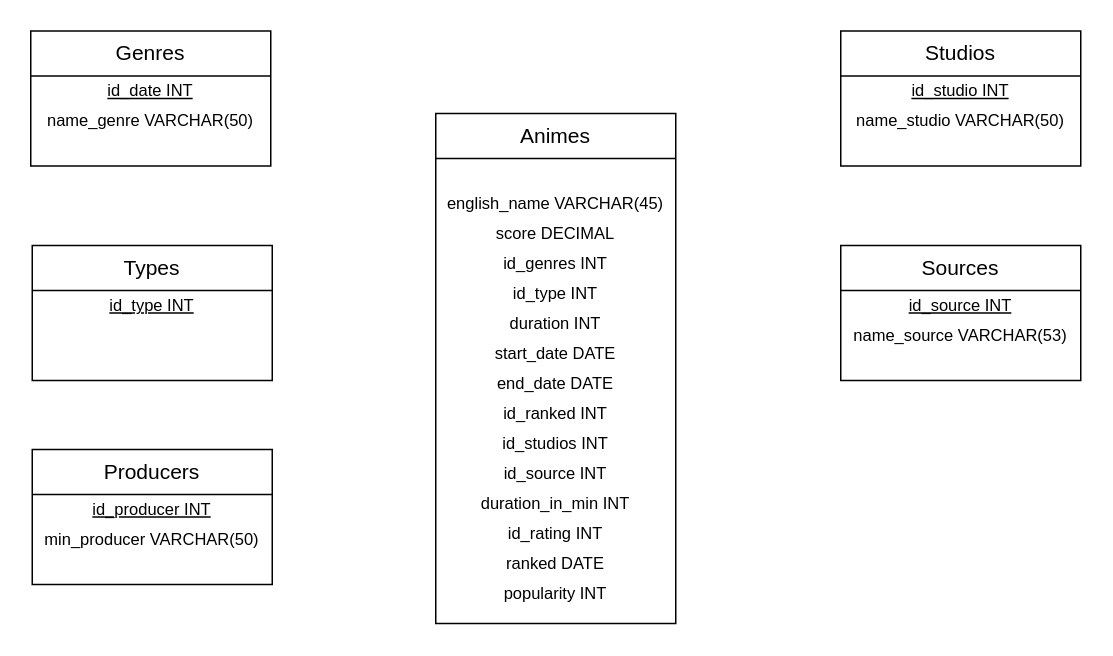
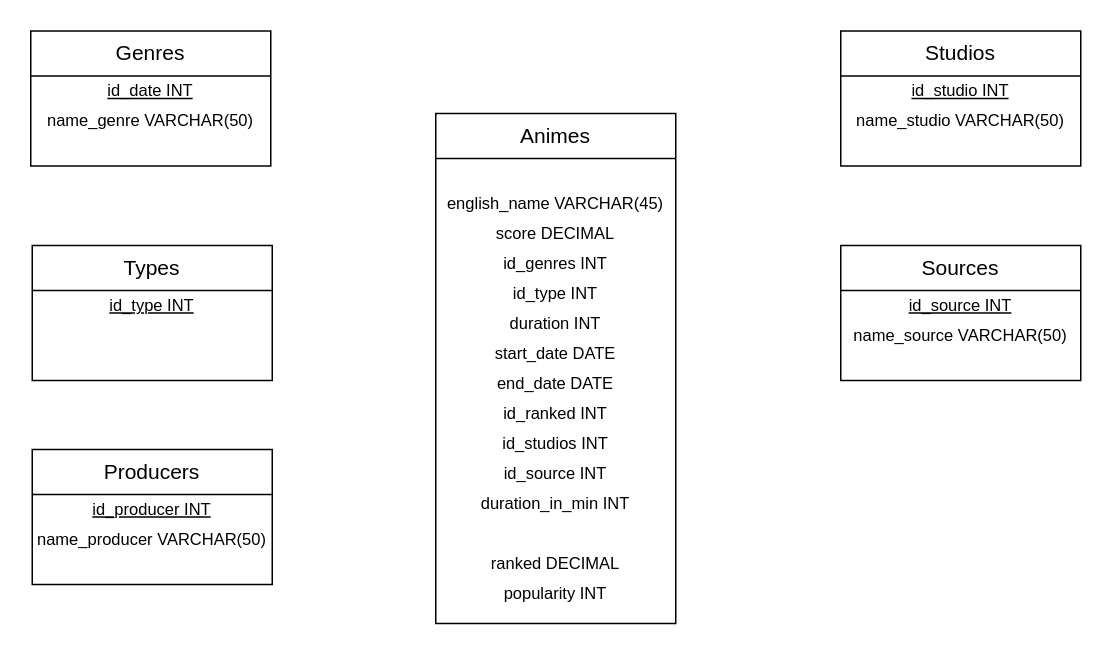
(961, 335) -> (961, 335)
(556, 533) -> none
(152, 539) -> (152, 539)
(556, 563) -> (556, 563)
